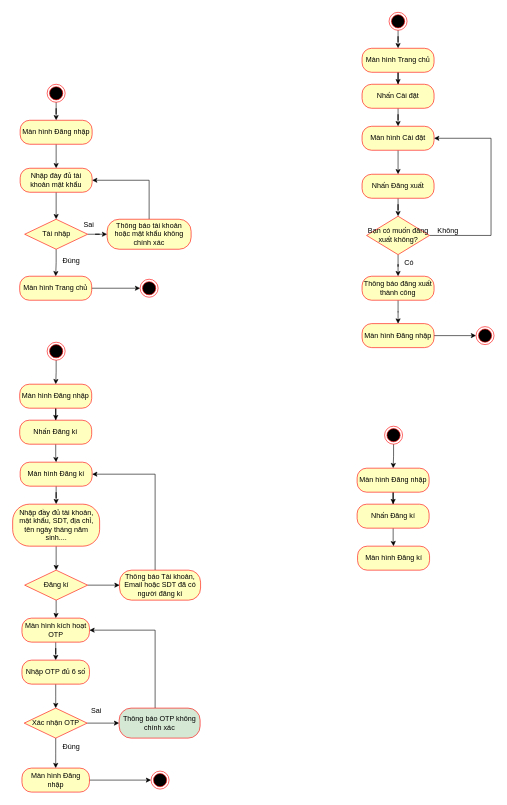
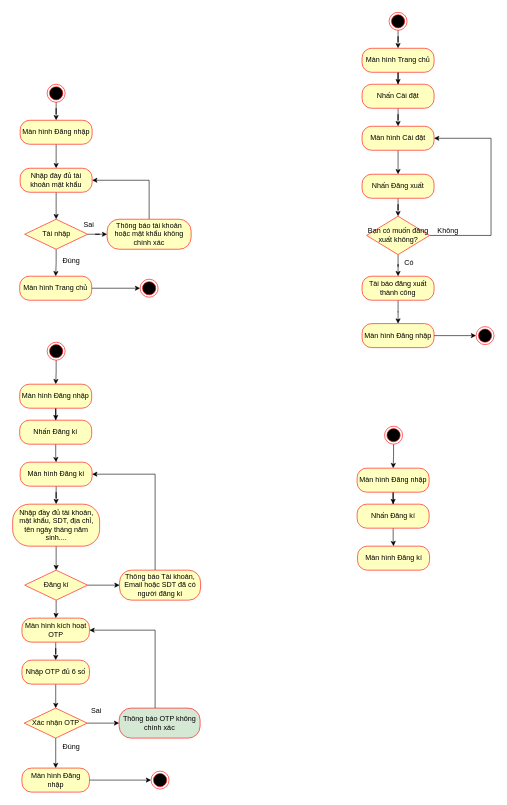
(398, 288) -> (398, 288)
